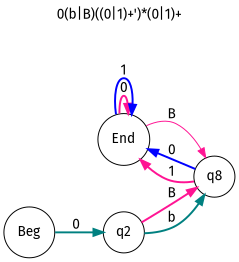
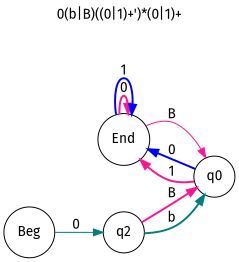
(214, 177) -> (214, 177)
(74, 232) -> (74, 232)
